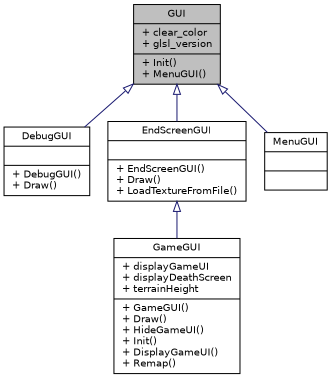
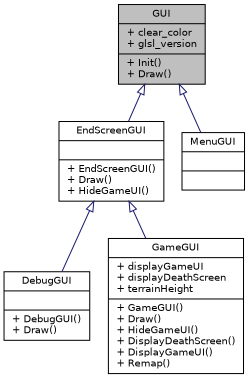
(174, 74) -> (149, 74)
(105, 109) -> (76, 241)
(177, 191) -> (108, 191)
(140, 341) -> (176, 341)
